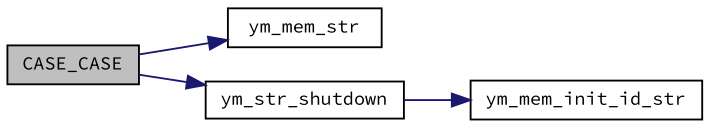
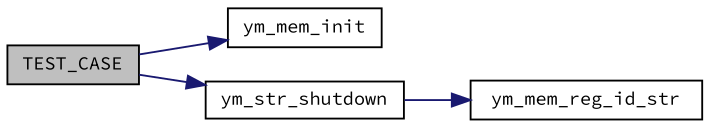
(305, 28) -> (305, 28)
(73, 65) -> (73, 65)
(586, 100) -> (586, 100)
